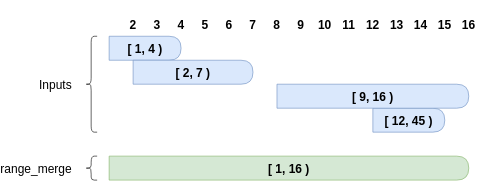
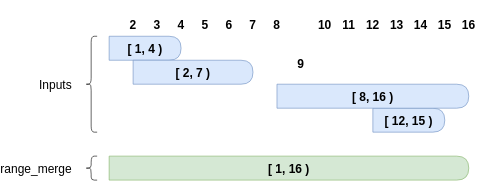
(301, 24) -> (301, 63)
(373, 96) -> (373, 96)
(409, 120) -> (409, 120)
